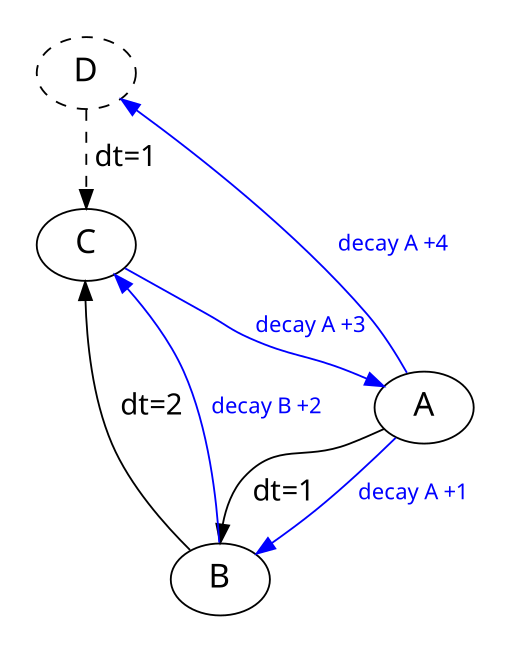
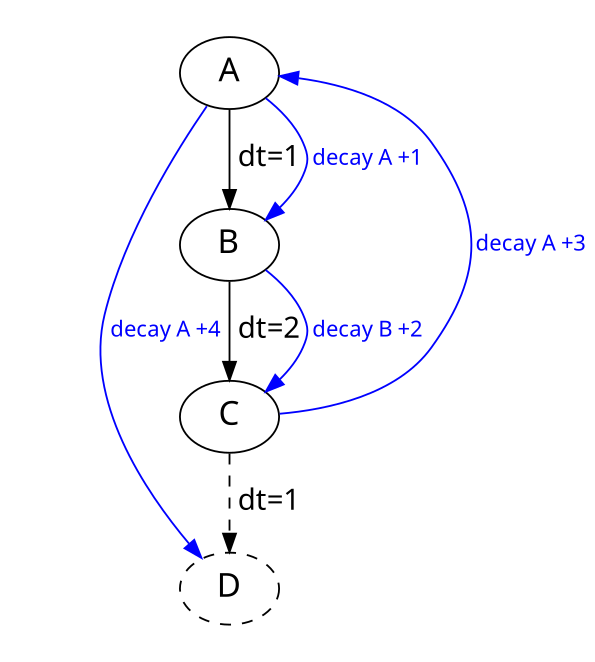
(86, 150) -> (230, 493)
